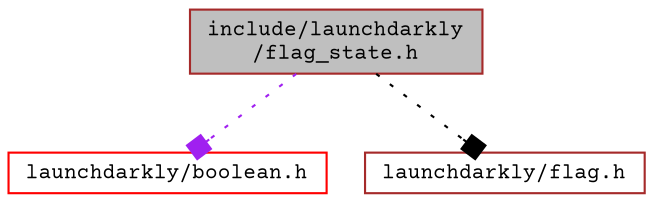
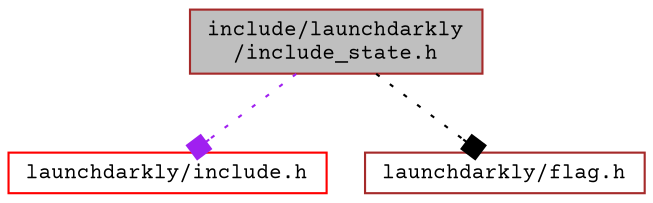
(336, 42) -> (336, 42)
(168, 173) -> (168, 173)
